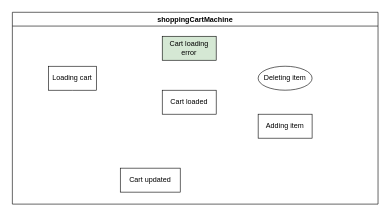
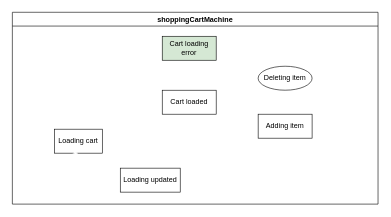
(72, 78) -> (78, 141)
(150, 180) -> (150, 180)
